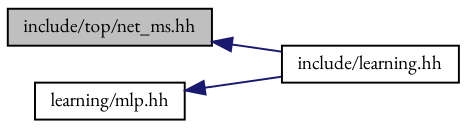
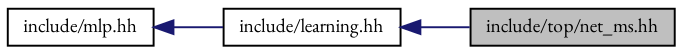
(257, 48) -> (445, 27)
(110, 101) -> (81, 27)
